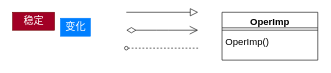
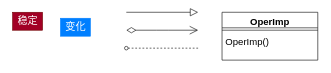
(33, 21) -> (27, 21)
